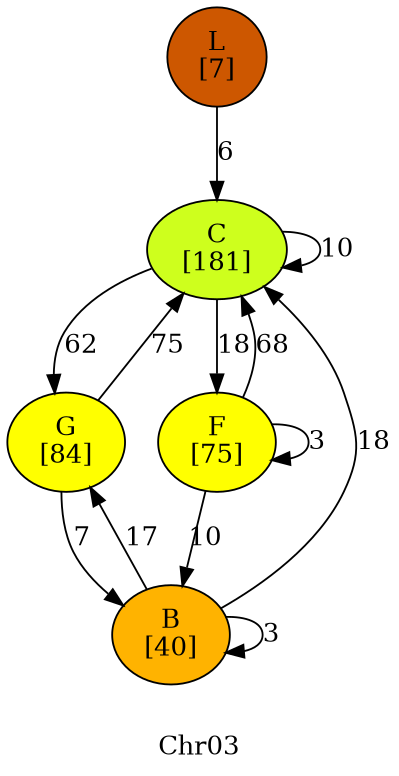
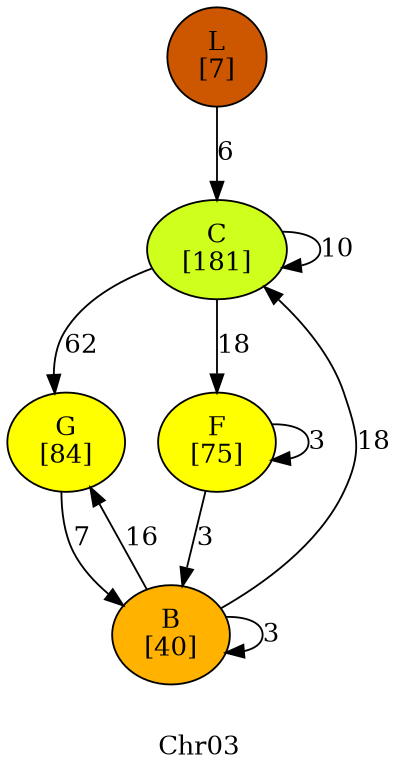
(135, 354) -> none
(255, 356) -> none
(143, 539) -> (143, 539)
(206, 539) -> (206, 539)
